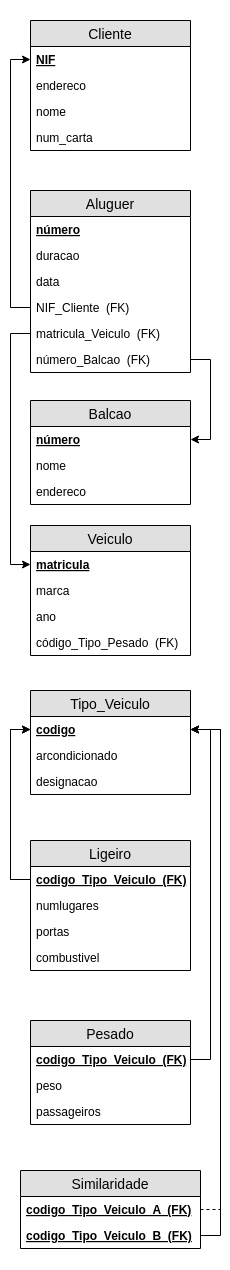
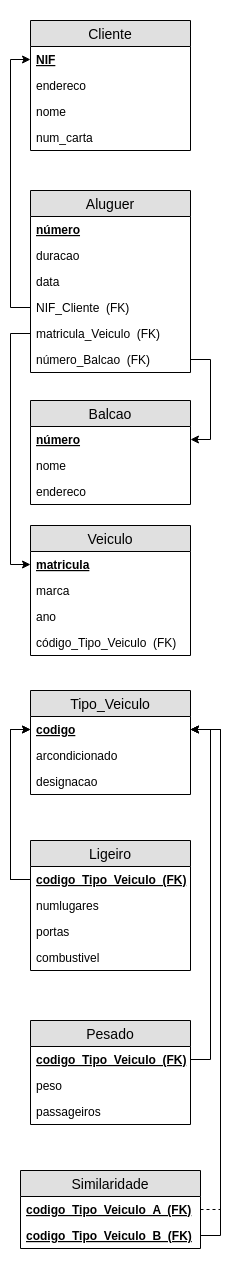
(112, 643) -> (112, 643)
